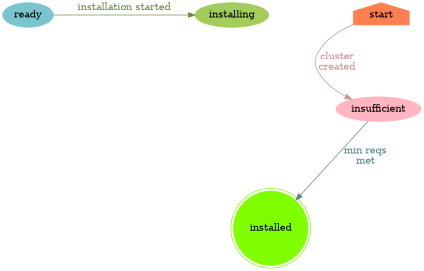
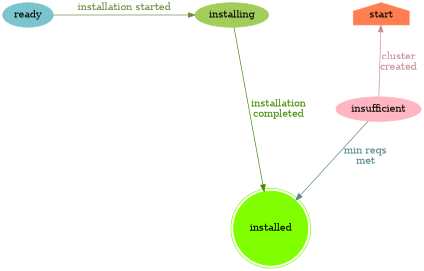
(316, 58) -> (380, 64)
none -> (248, 106)
